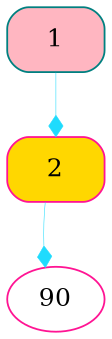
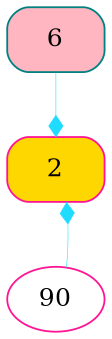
(56, 40) -> (56, 40)
(44, 224) -> (68, 246)
